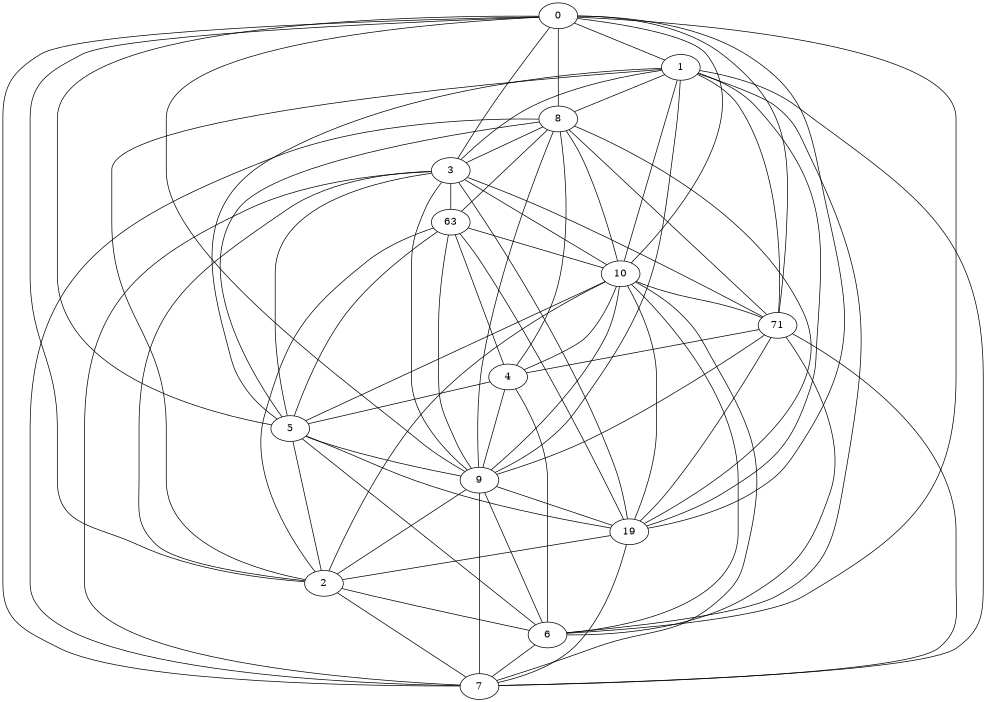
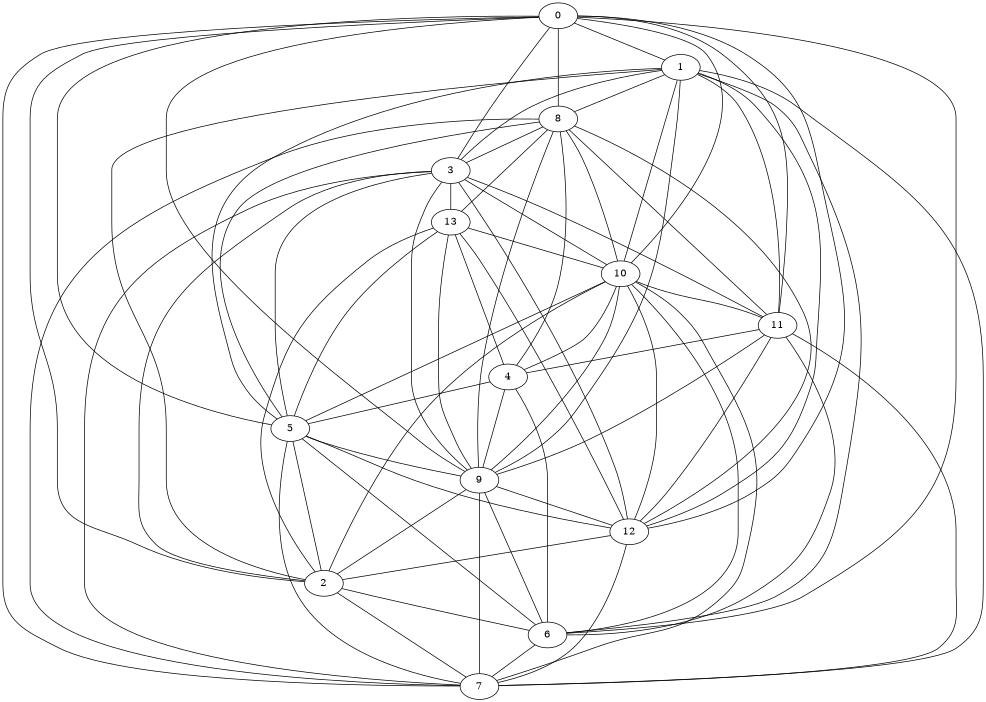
(451, 222) -> (451, 222)
(778, 325) -> (778, 325)
(629, 532) -> (629, 532)
none -> (307, 609)
